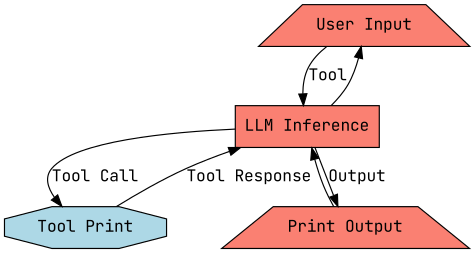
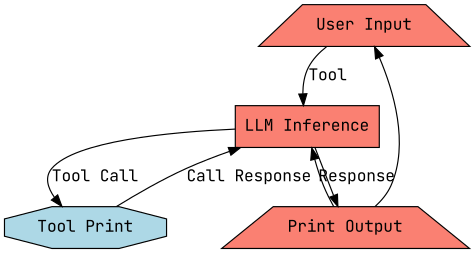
(348, 84) -> (399, 134)
(249, 177) -> (249, 177)
(357, 177) -> (357, 177)
